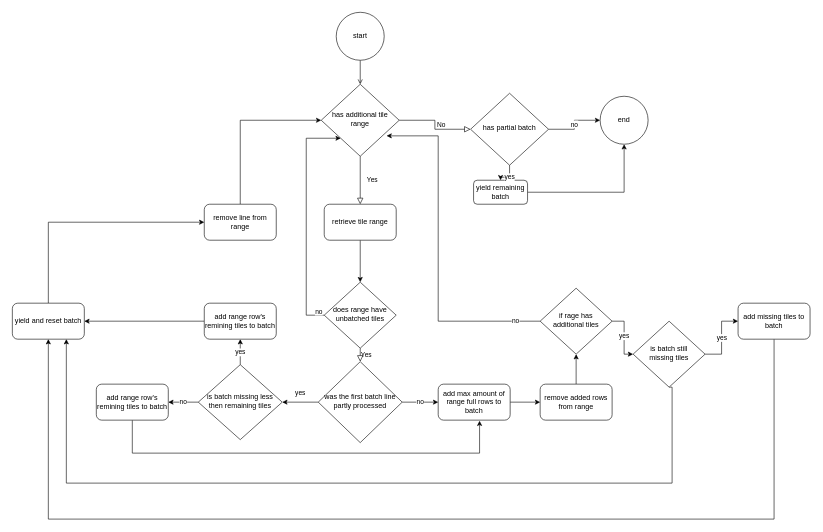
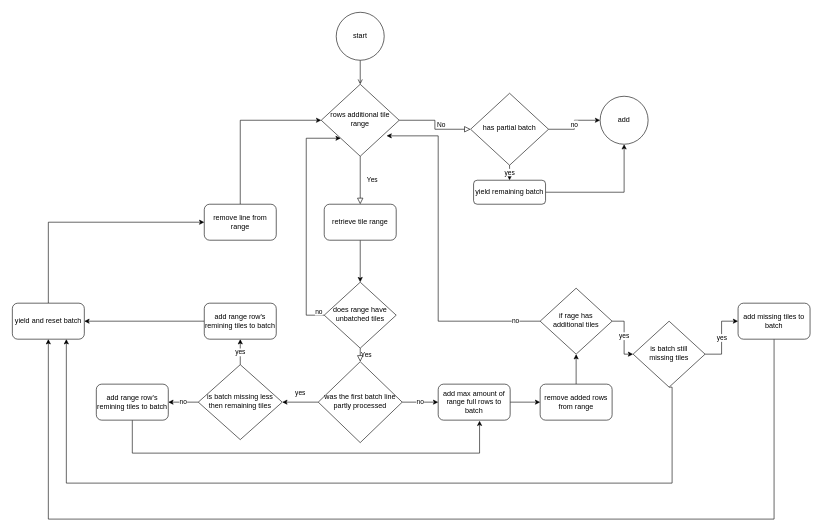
(360, 119) -> (360, 119)
(624, 120) -> (624, 120)
(501, 192) -> (510, 192)
